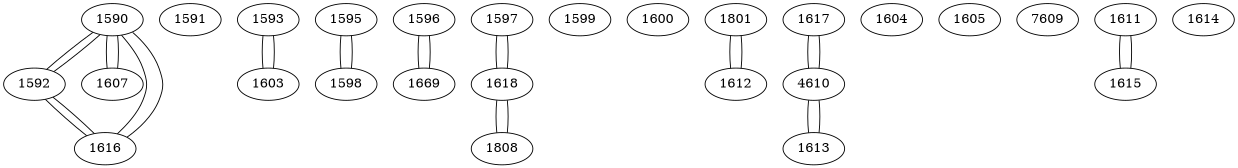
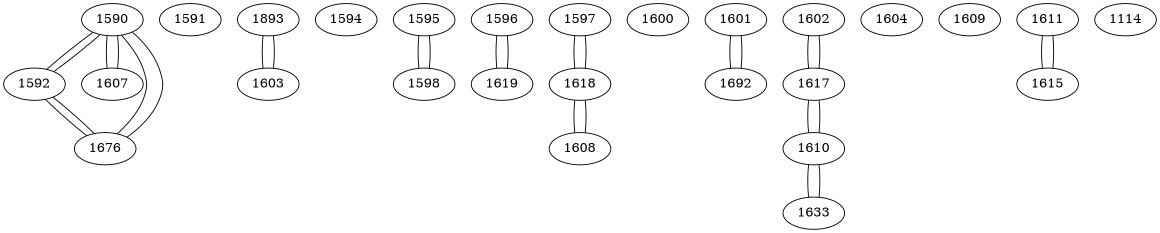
(268, 20) -> (268, 20)
none -> (346, 20)
(580, 20) -> none
(736, 20) -> (736, 20)
none -> (814, 20)
(970, 20) -> none
(1048, 20) -> (970, 20)
(1203, 20) -> (1126, 20)
(424, 84) -> (502, 84)
(736, 84) -> (736, 84)
(814, 84) -> (814, 149)
(105, 149) -> (105, 149)
(502, 149) -> (580, 149)
(814, 149) -> (814, 213)
